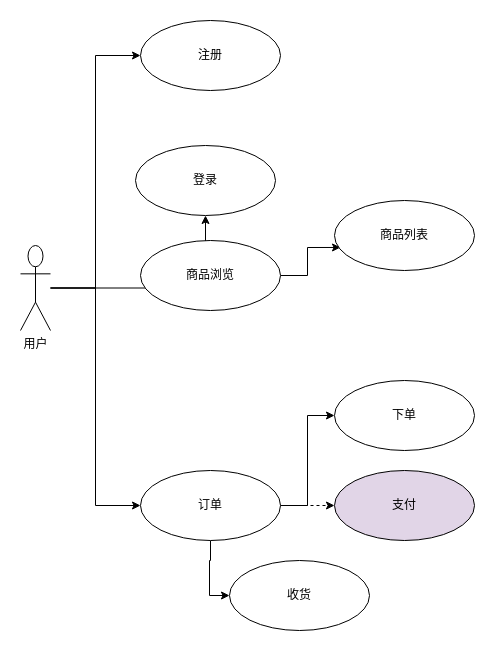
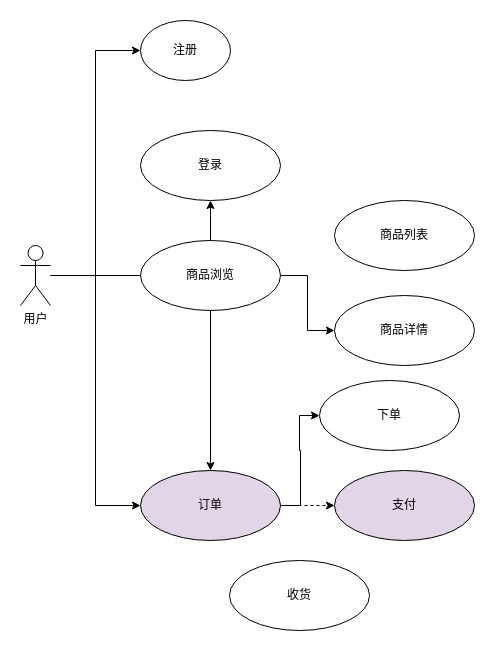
(211, 56) -> (186, 51)
(206, 181) -> (211, 166)
(308, 249) -> (211, 387)
(36, 288) -> (36, 276)
none -> (308, 313)
none -> (405, 331)
(405, 416) -> (390, 416)
(211, 506) -> (211, 506)
(210, 574) -> none
